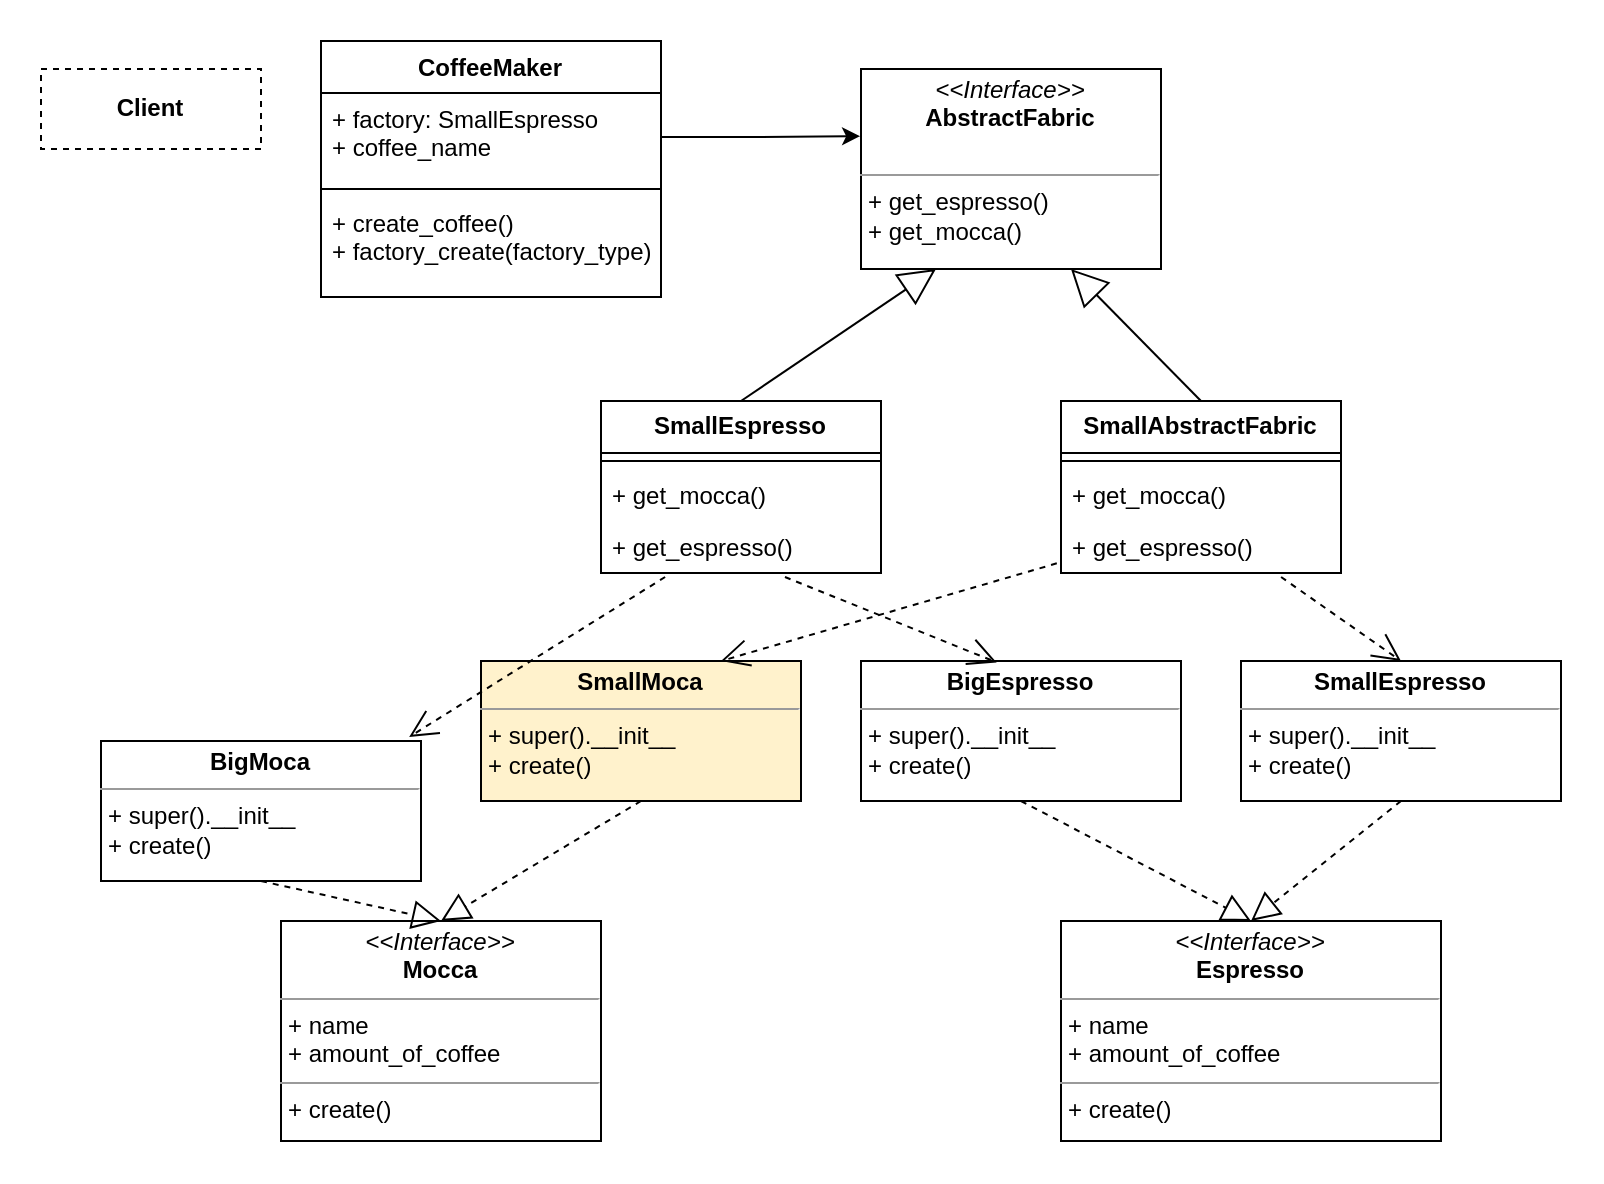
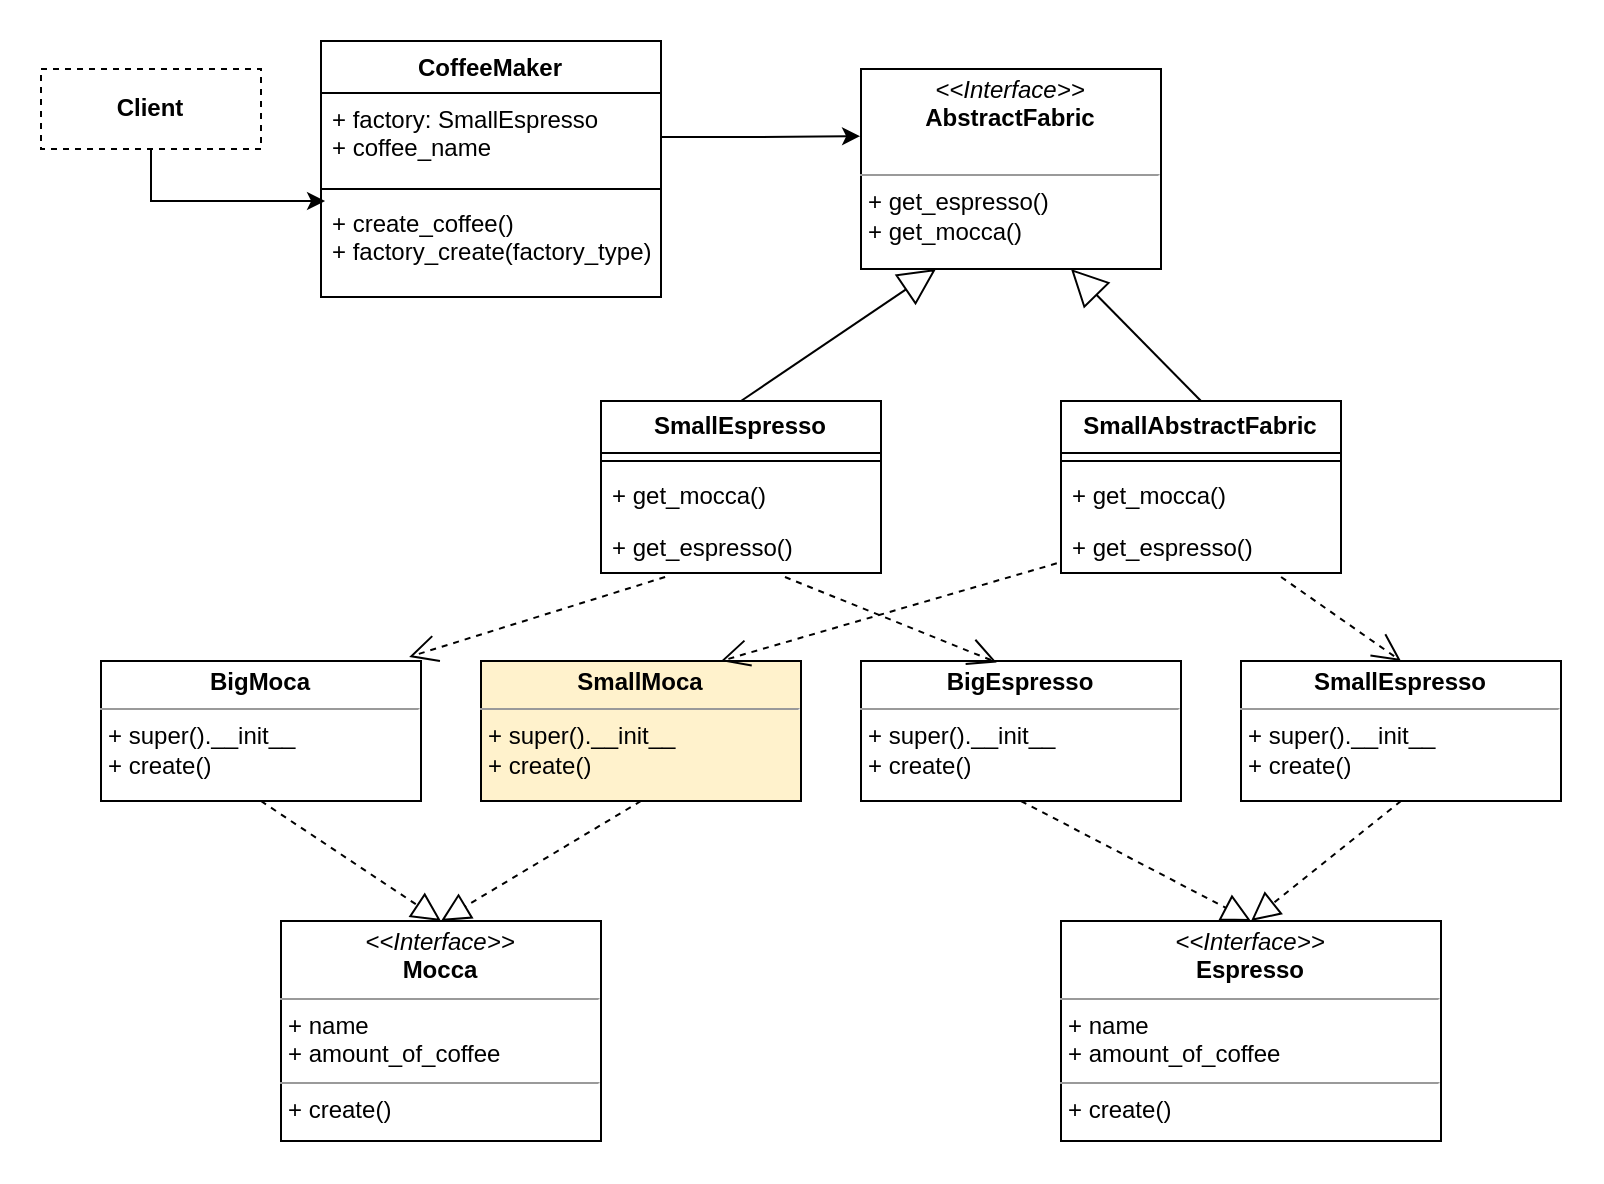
none -> (205, 201)
(261, 811) -> (261, 731)
